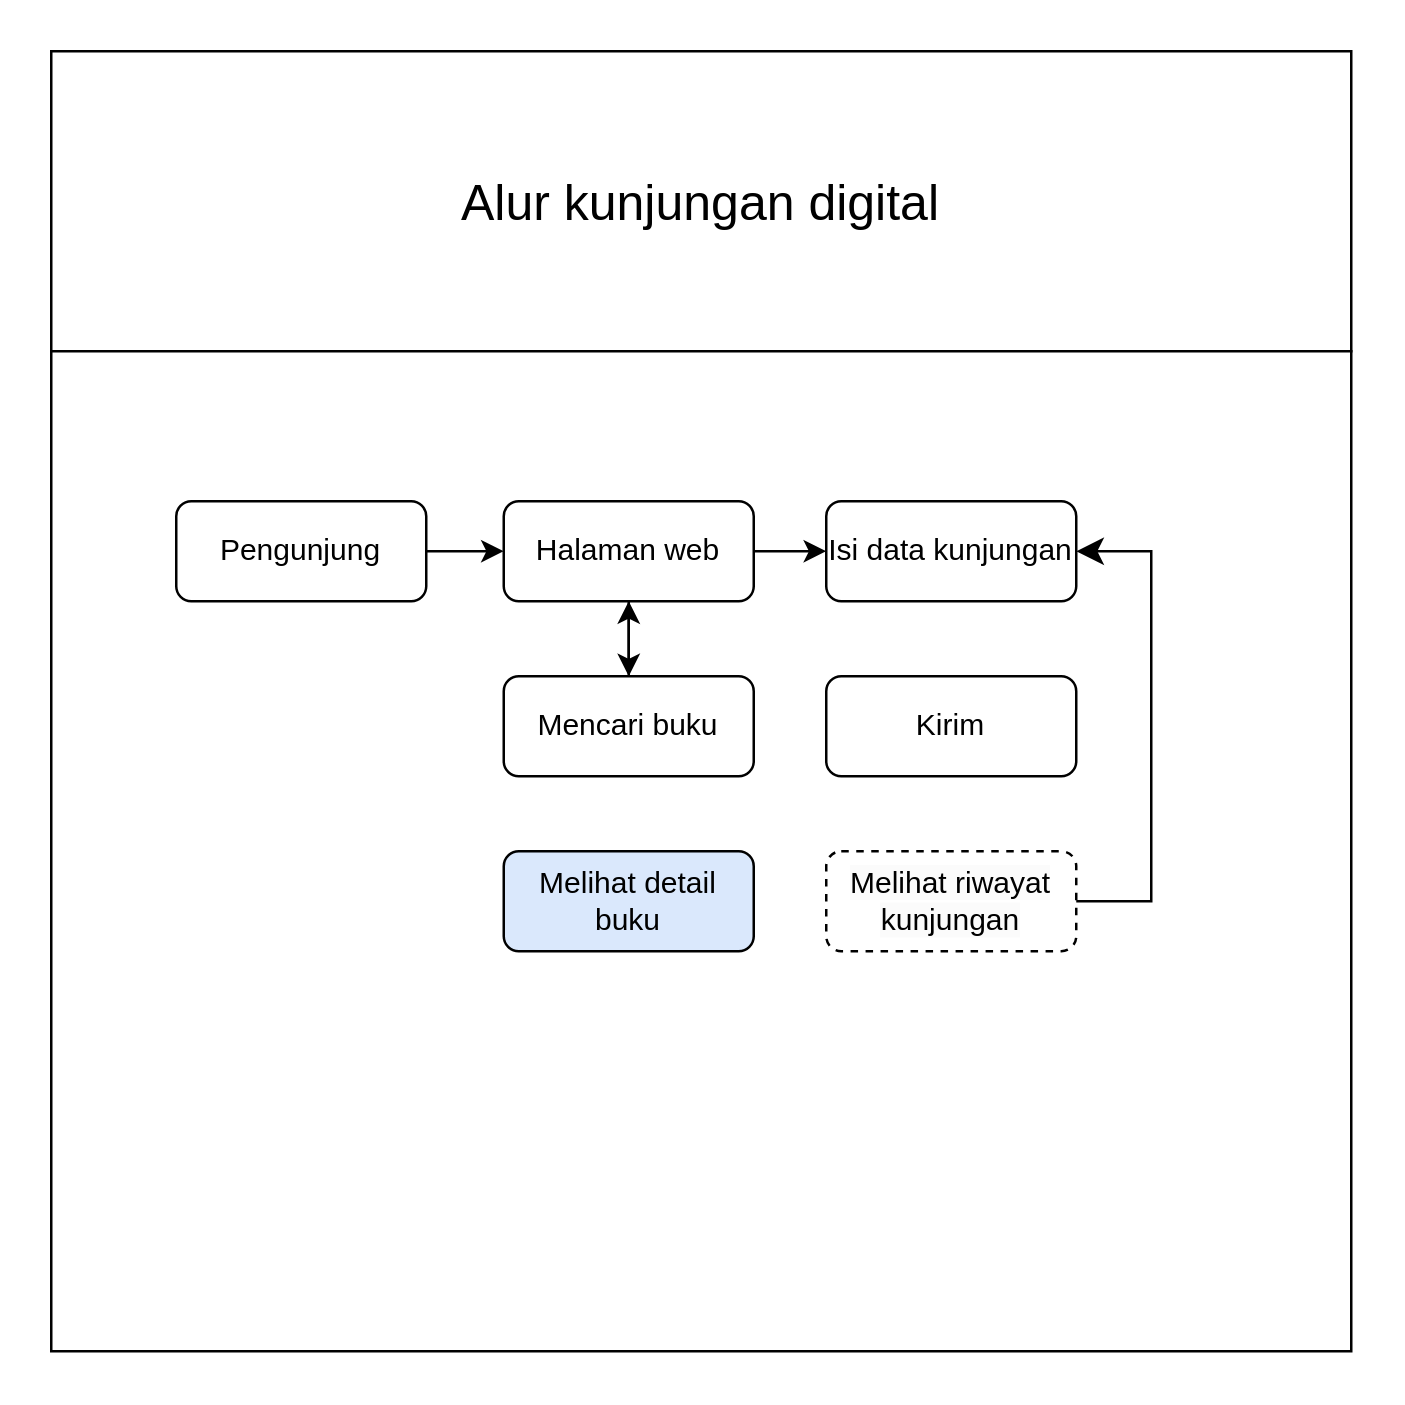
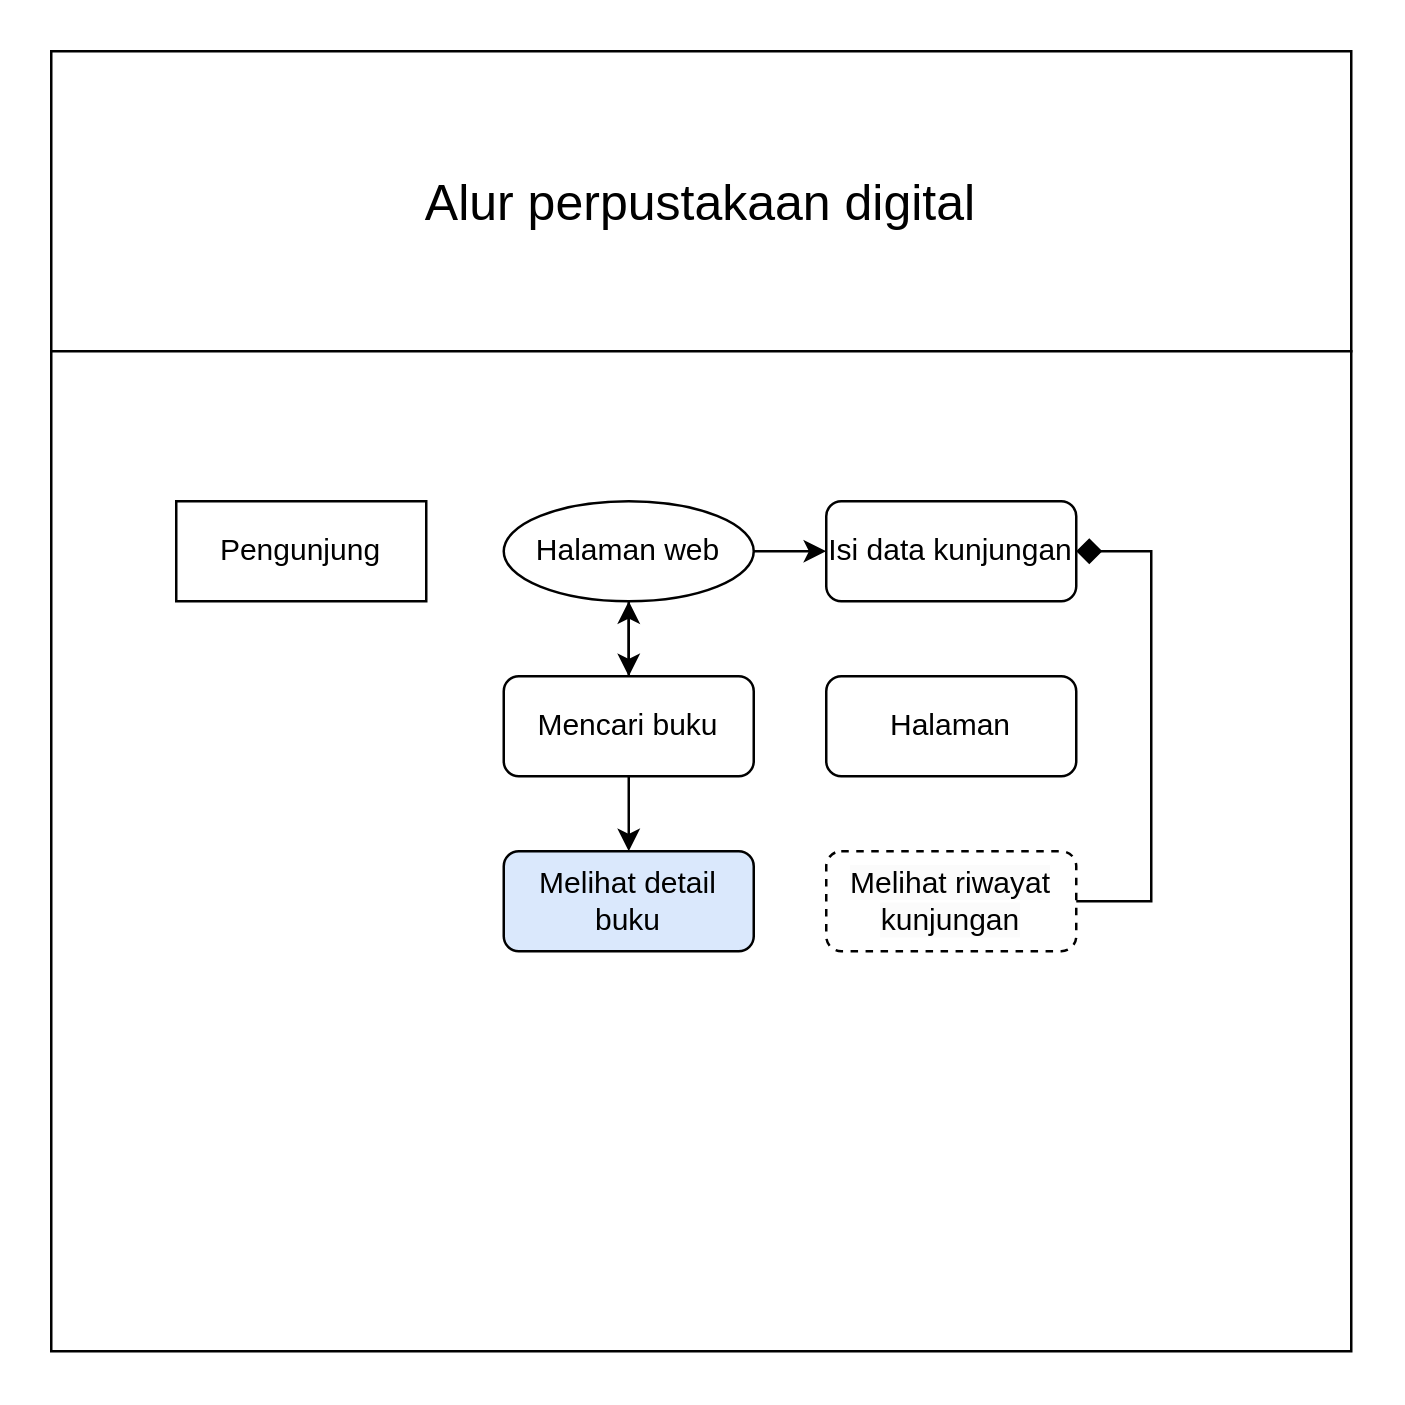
(701, 201) -> (701, 201)
(301, 551) -> (301, 551)
(457, 551) -> none
(629, 551) -> (629, 551)
(1099, 551) -> (1102, 551)
(951, 726) -> (951, 726)
none -> (629, 805)
